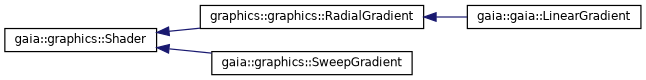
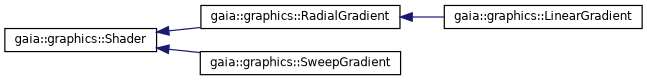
(312, 17) -> (300, 17)
(554, 17) -> (543, 17)
